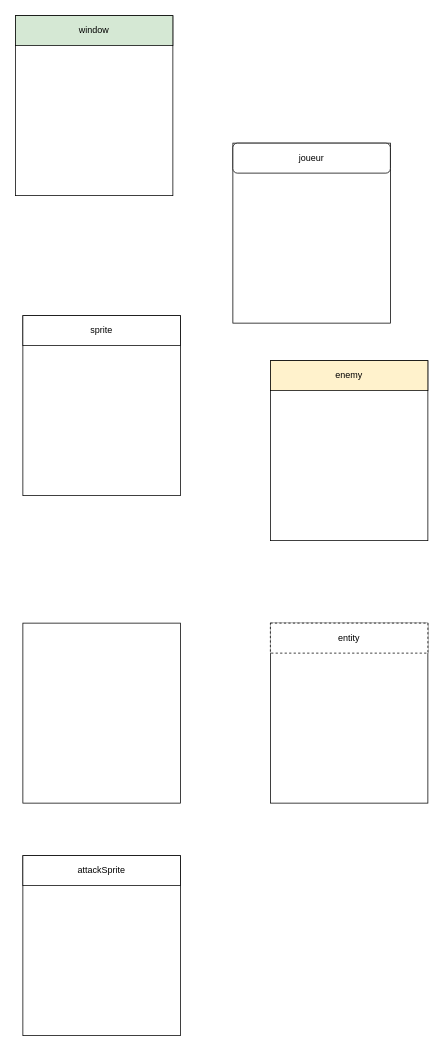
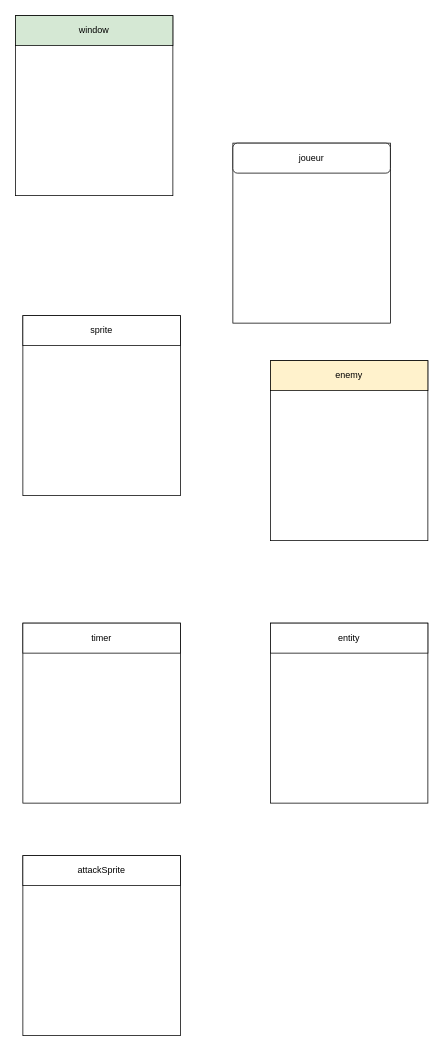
none -> (102, 638)
(349, 638) -> (349, 638)
